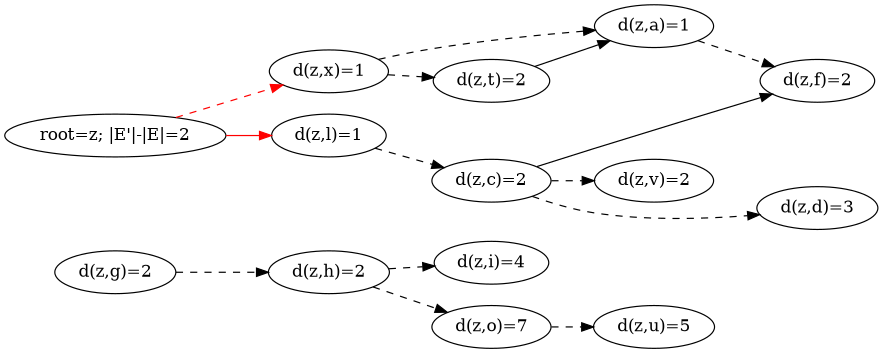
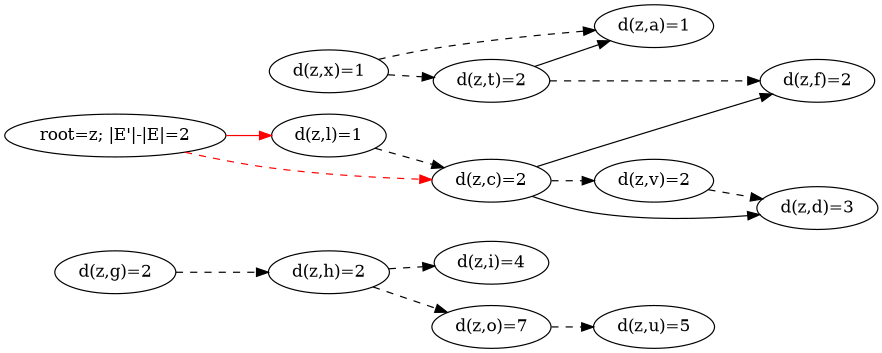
(730, 52) -> (649, 81)
(223, 103) -> (302, 171)
none -> (729, 193)
(639, 217) -> (639, 217)
